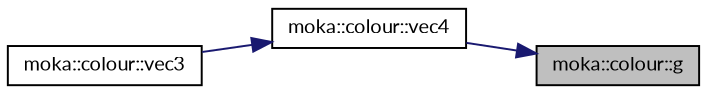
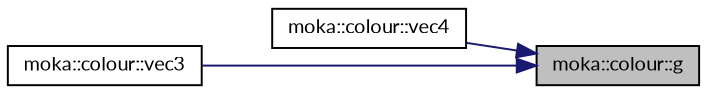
(227, 48) -> (359, 66)
